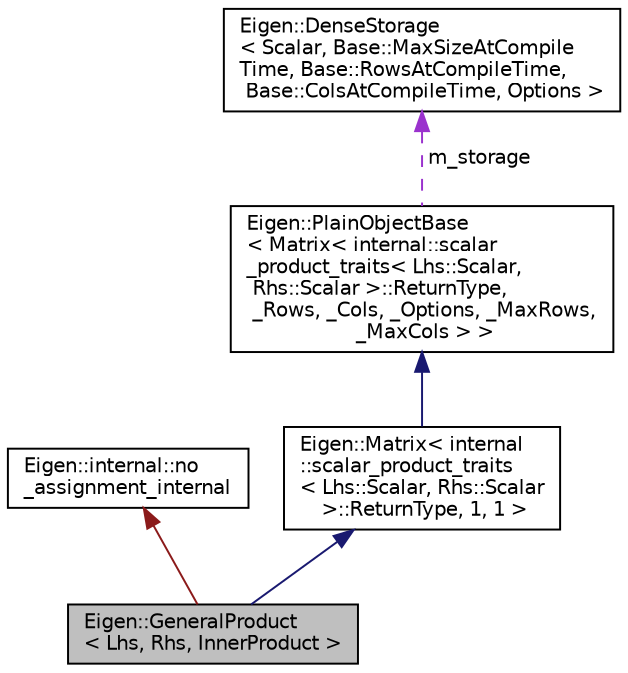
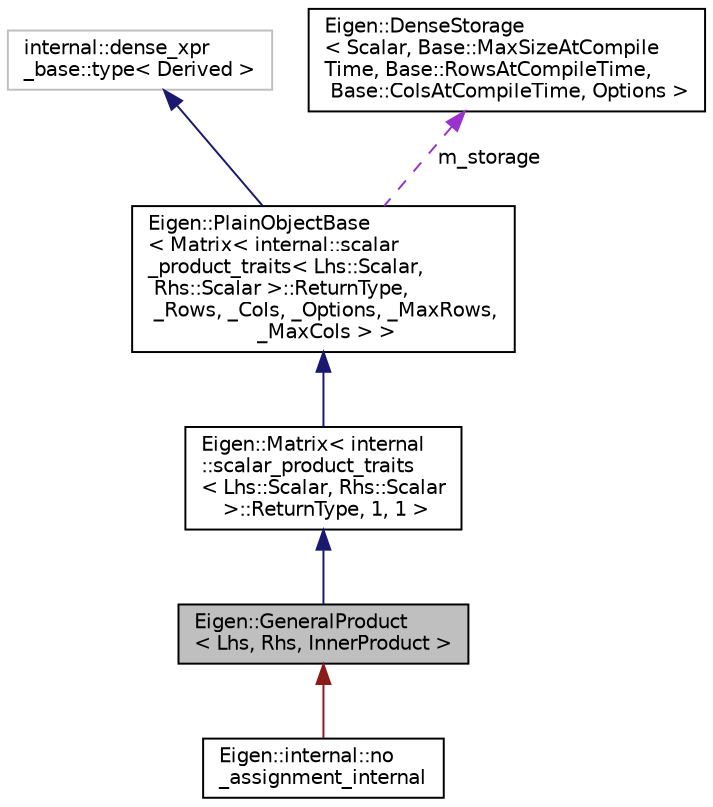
none -> (140, 60)
(176, 565) -> (323, 711)
